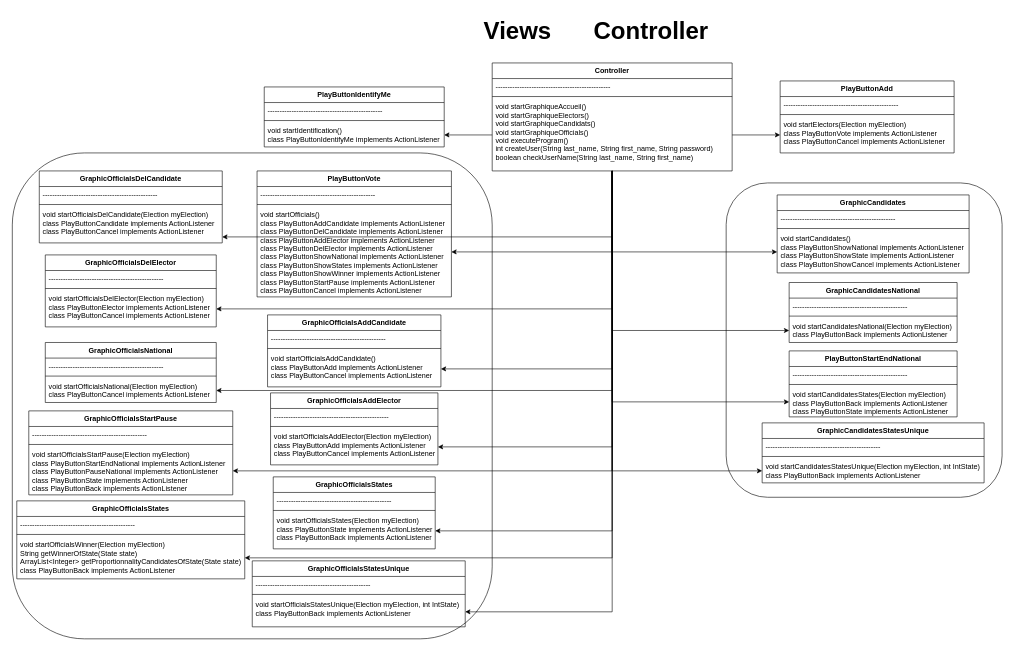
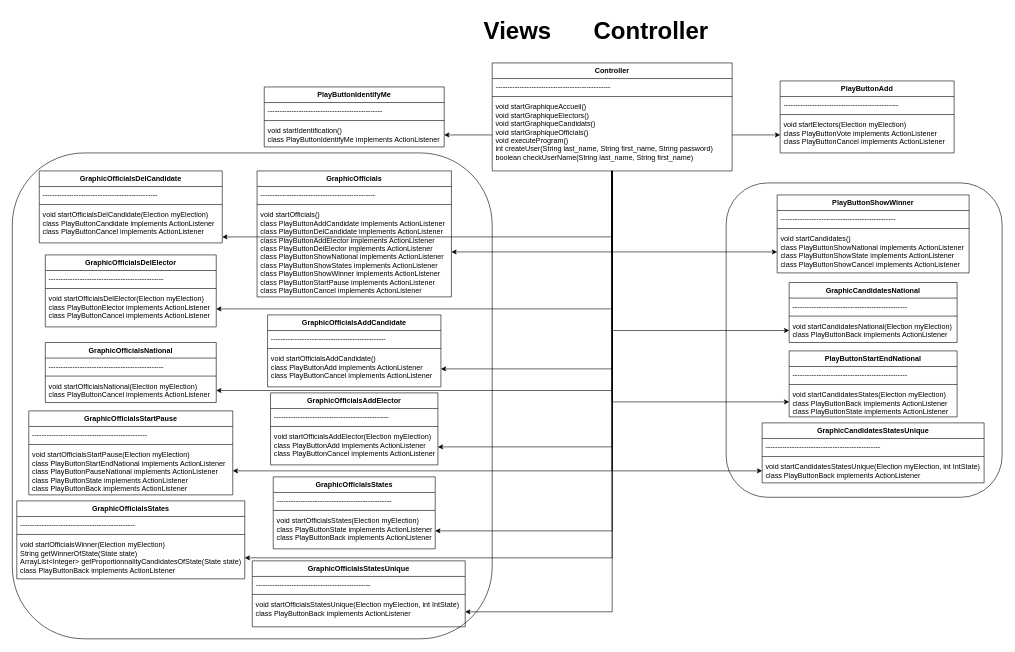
(354, 179) -> (354, 179)
(873, 203) -> (873, 203)
